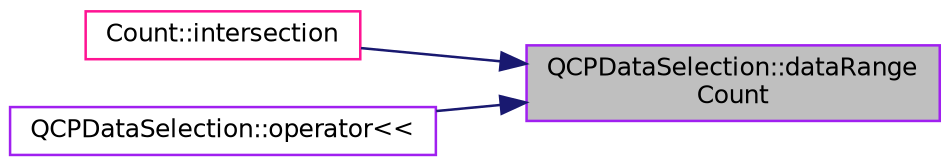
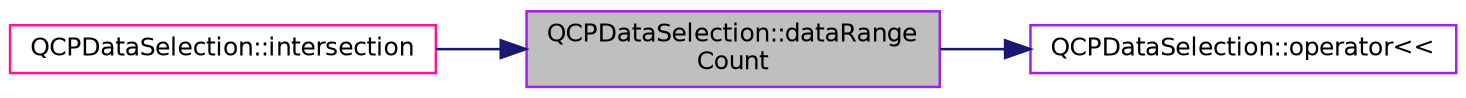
(223, 35) -> (223, 49)
(469, 108) -> (973, 49)
